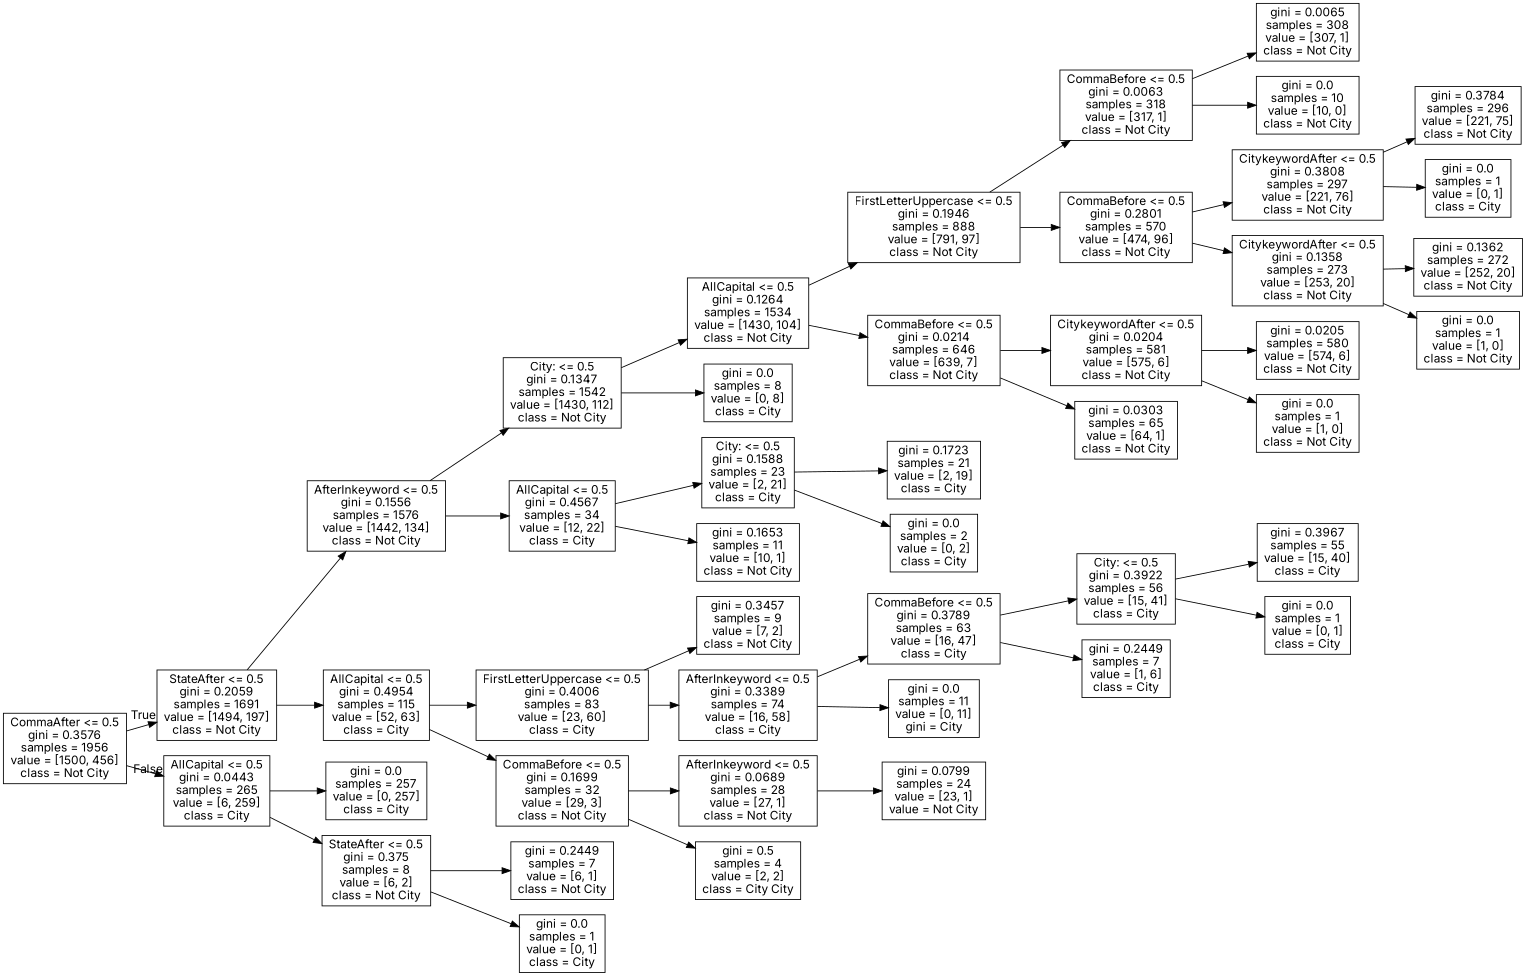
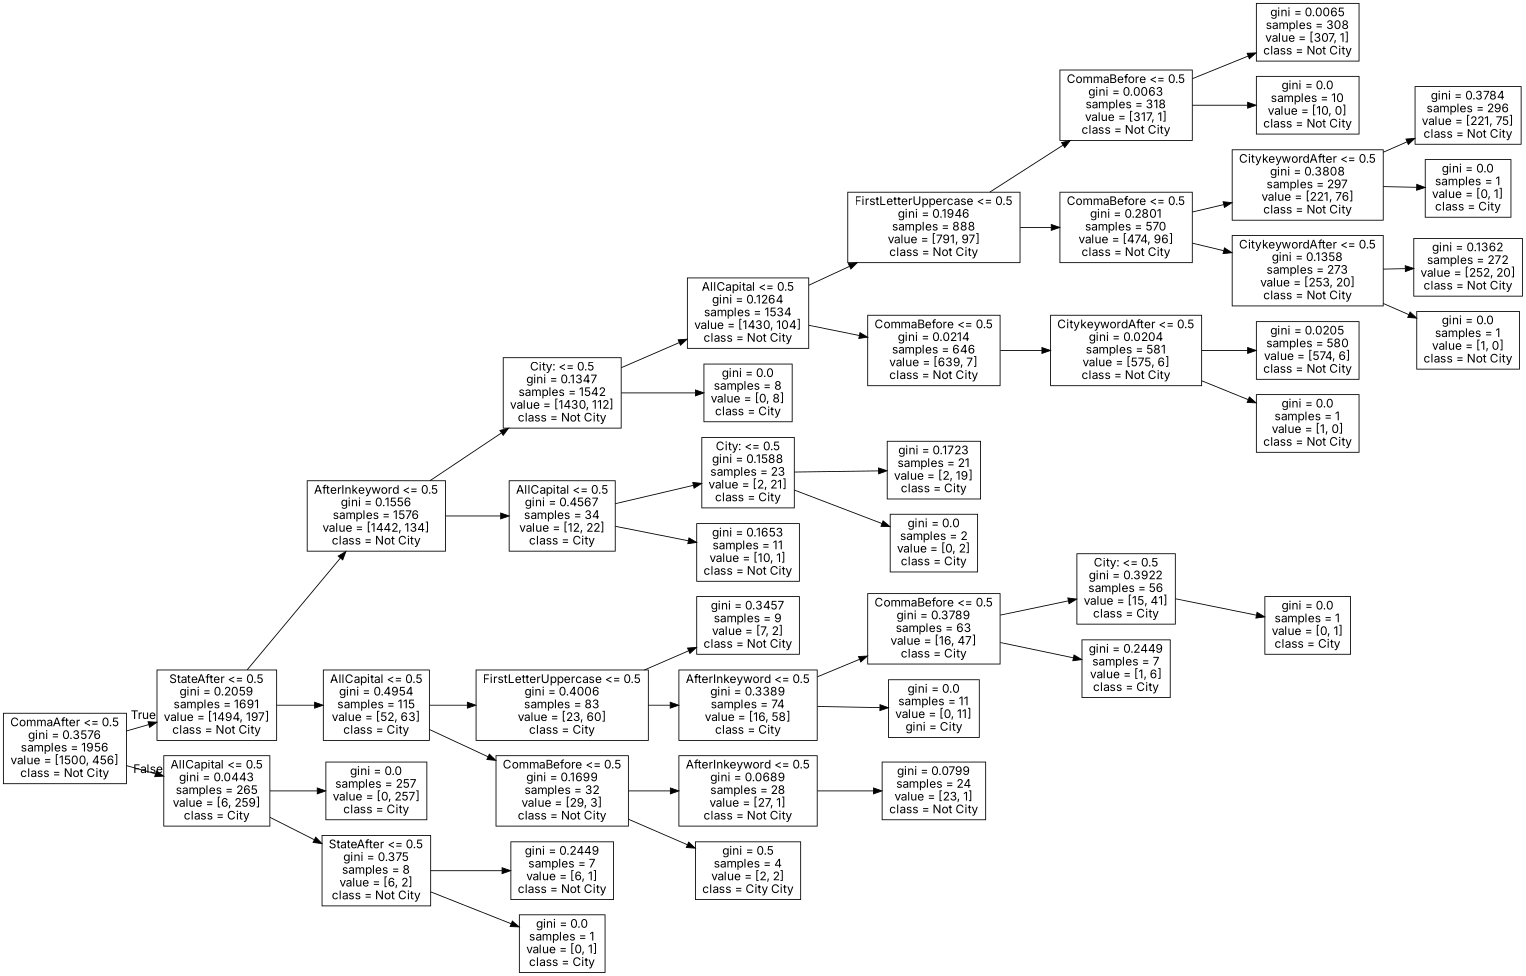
(1126, 430) -> none
(1308, 552) -> none
(934, 791) -> (934, 791)
